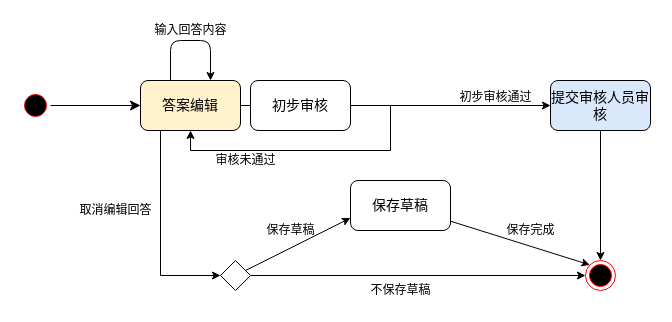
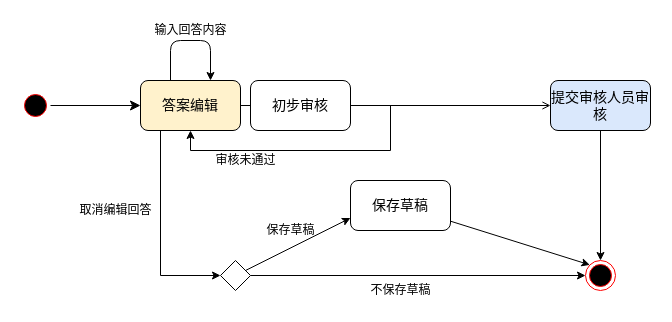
(496, 98) -> none
(542, 106) -> (543, 106)
(531, 231) -> none
